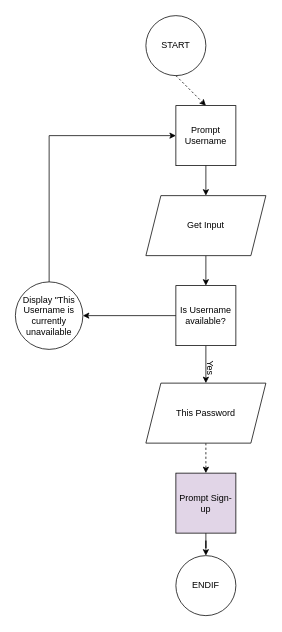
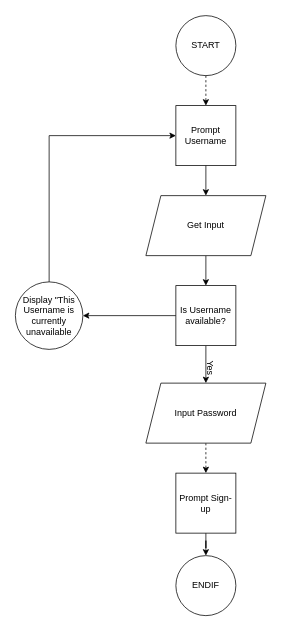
(176, 45) -> (206, 45)
(206, 413) -> (206, 413)
(206, 503) -> (206, 503)
